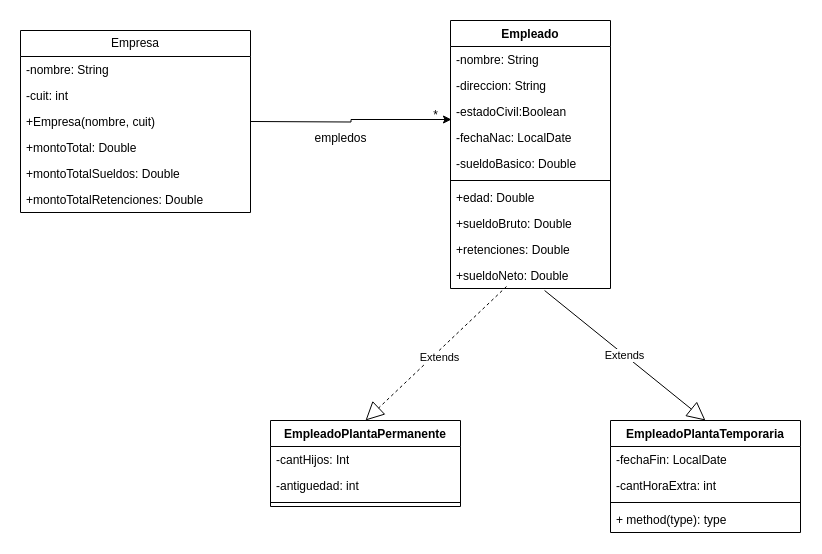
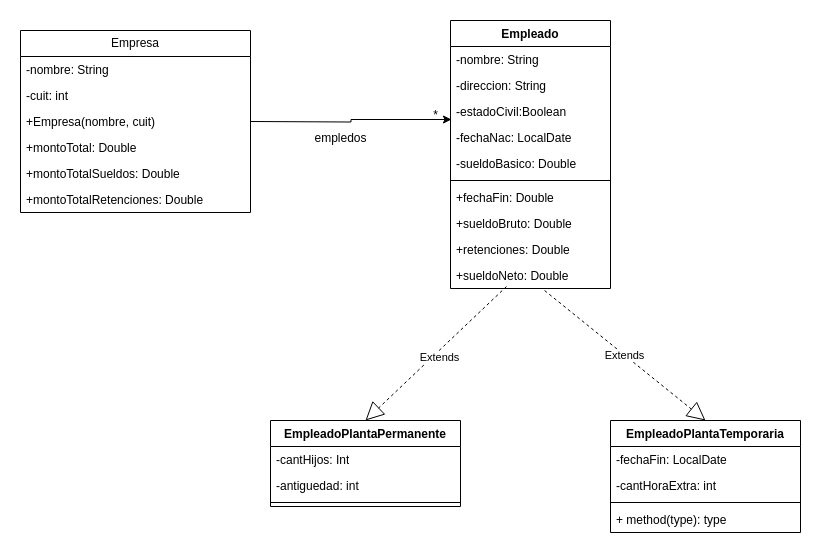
(496, 199) -> (507, 199)
(580, 319) -> (580, 319)
